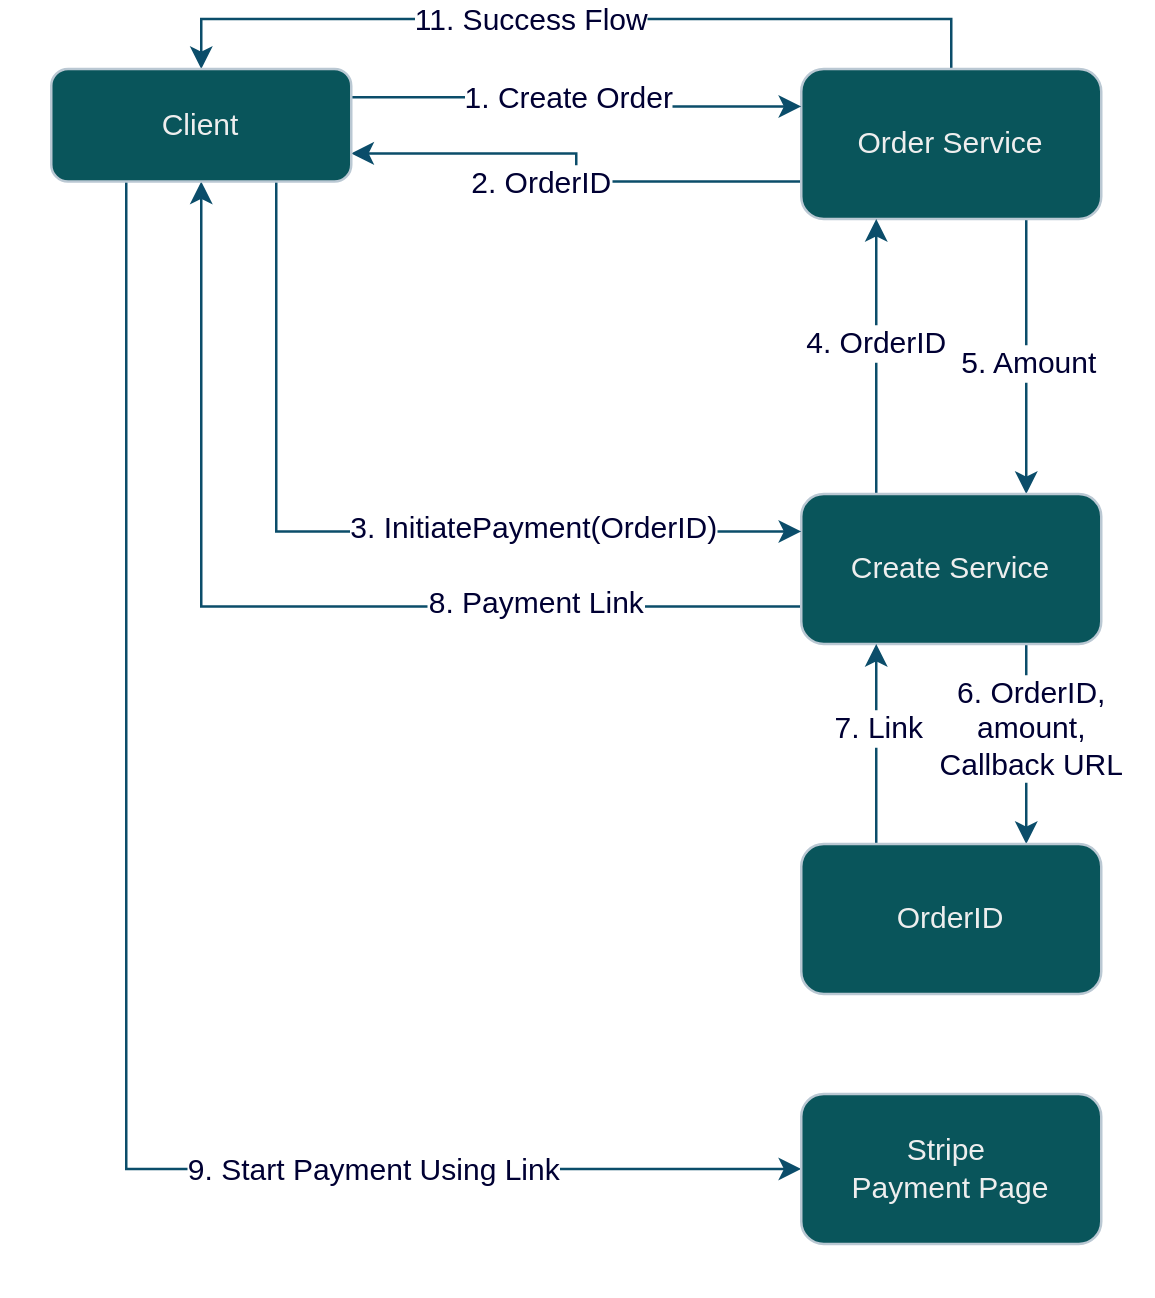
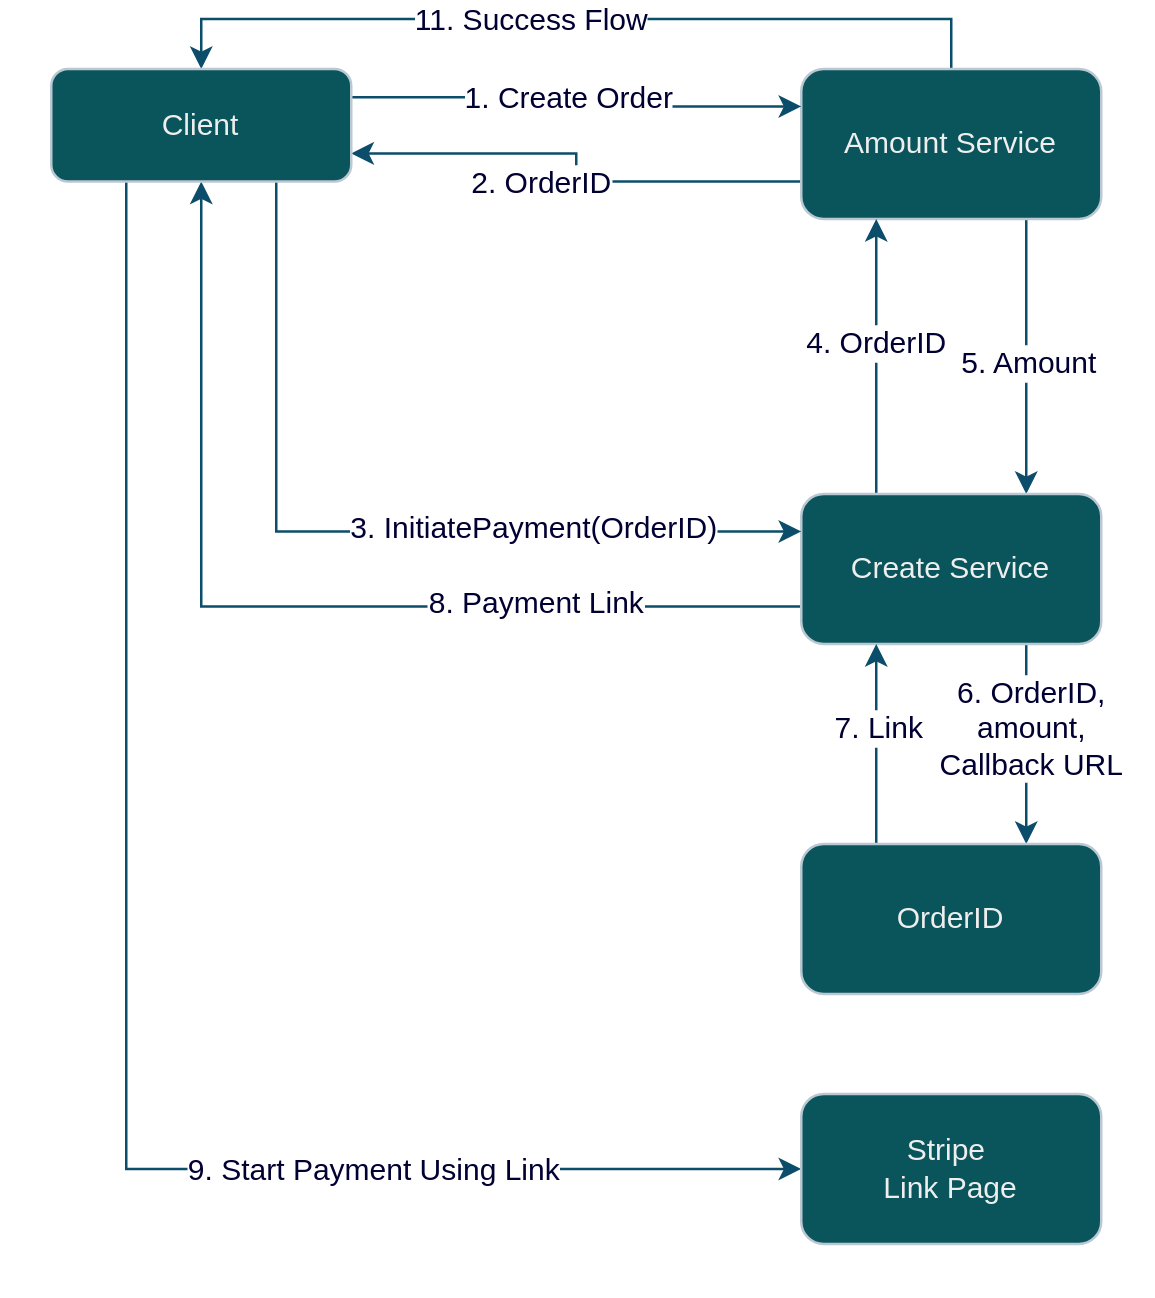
(951, 144) -> (951, 144)
(951, 1169) -> (951, 1169)
